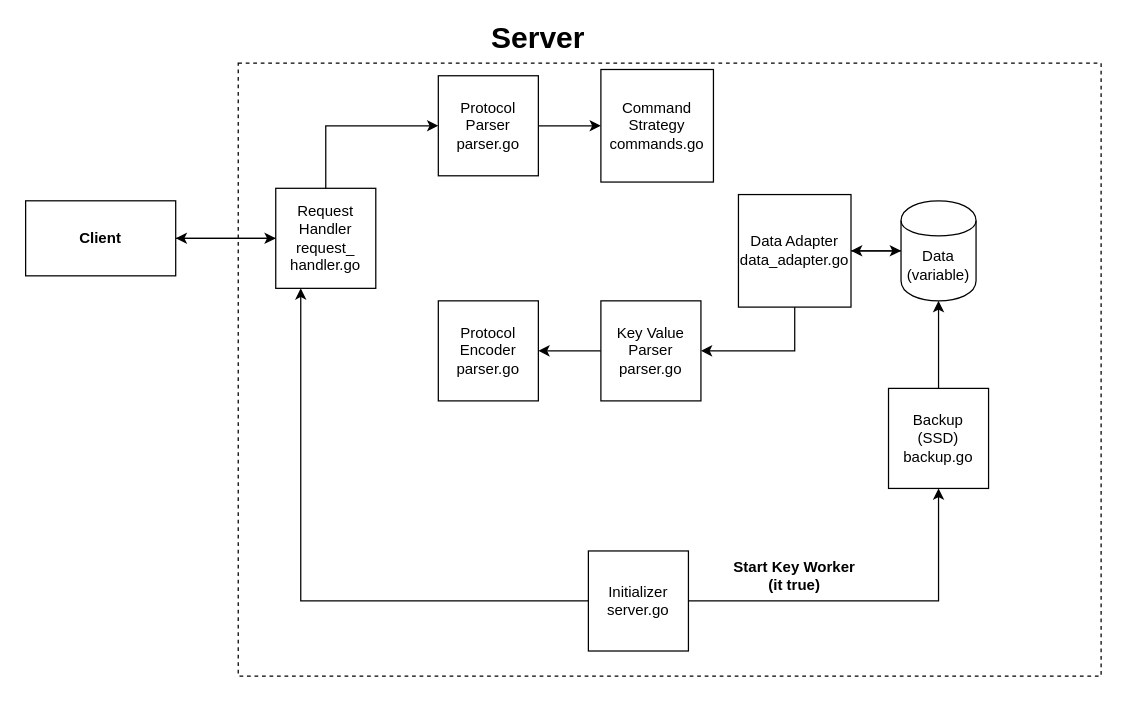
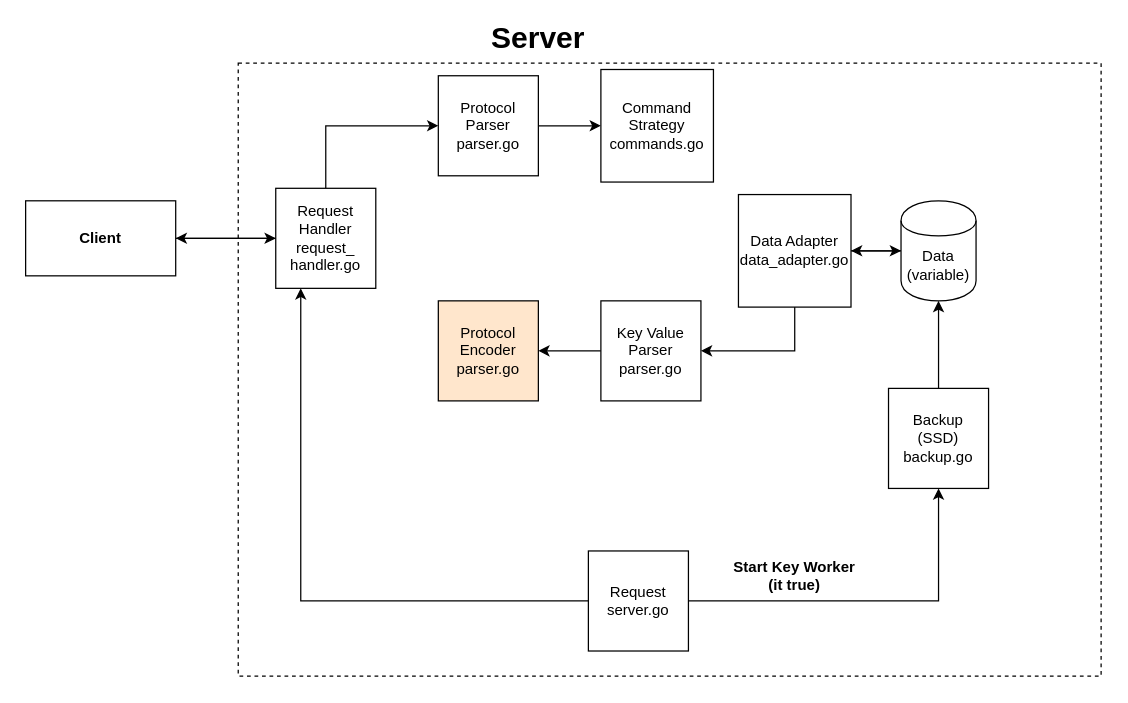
(488, 351) -> (488, 351)
(638, 601) -> (638, 601)
